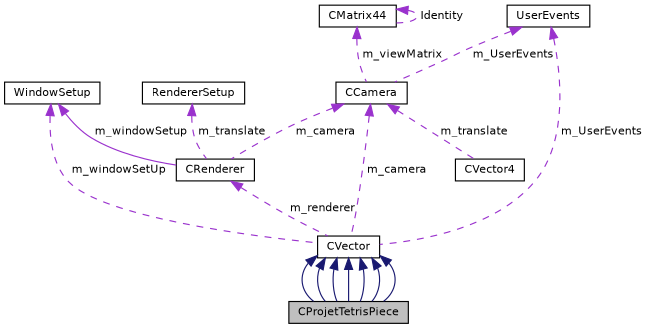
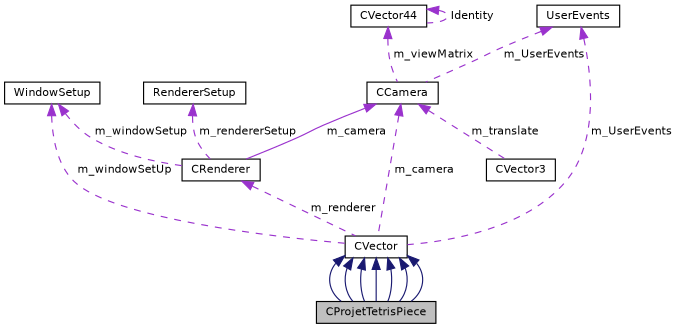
(358, 16) -> (389, 16)
(281, 131) -> (306, 134)
(230, 132) -> (246, 132)
(116, 150) -> (118, 150)
(490, 170) -> (521, 170)
